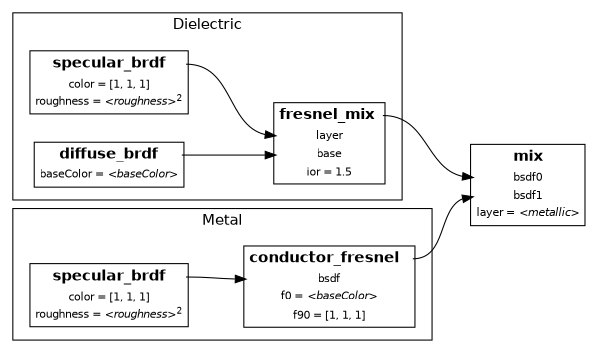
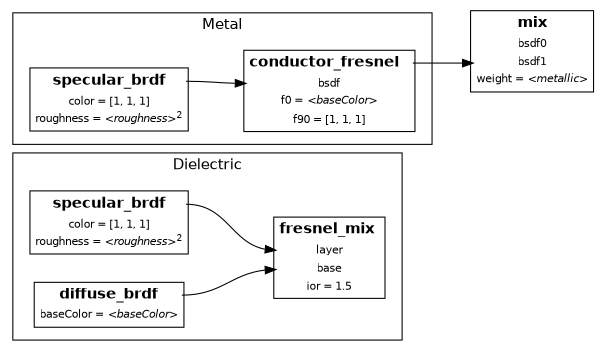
(425, 142) -> none
(498, 213) -> (502, 79)
